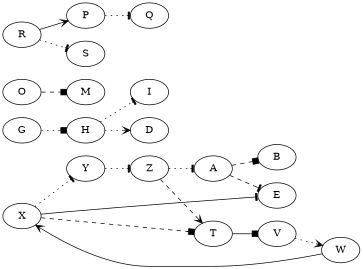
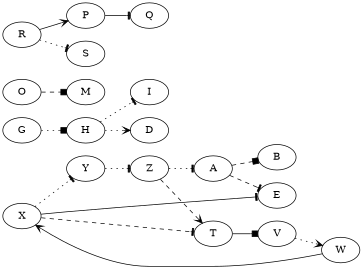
(116, 16) -> (116, 16)
(116, 225) -> (116, 225)
